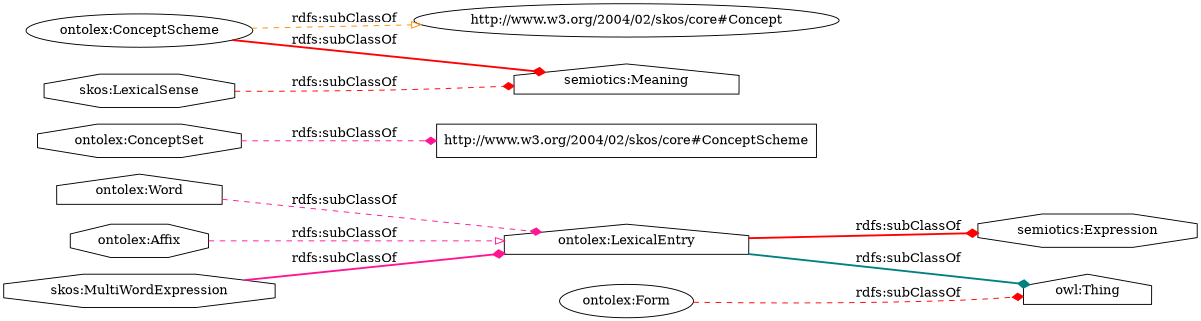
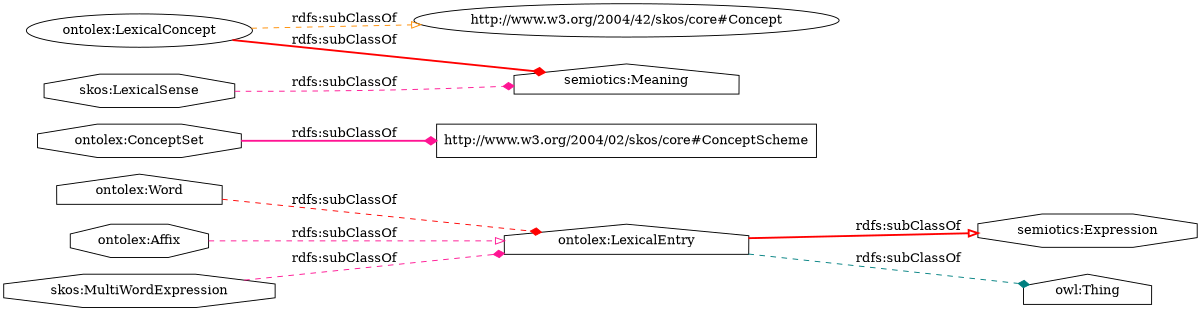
(627, 20) -> (627, 20)
(139, 31) -> (139, 31)
(369, 90) -> (369, 90)
(333, 141) -> (333, 141)
(376, 215) -> (376, 215)
(858, 236) -> (858, 236)
(369, 267) -> (369, 267)
(883, 269) -> (883, 269)
(627, 301) -> none
